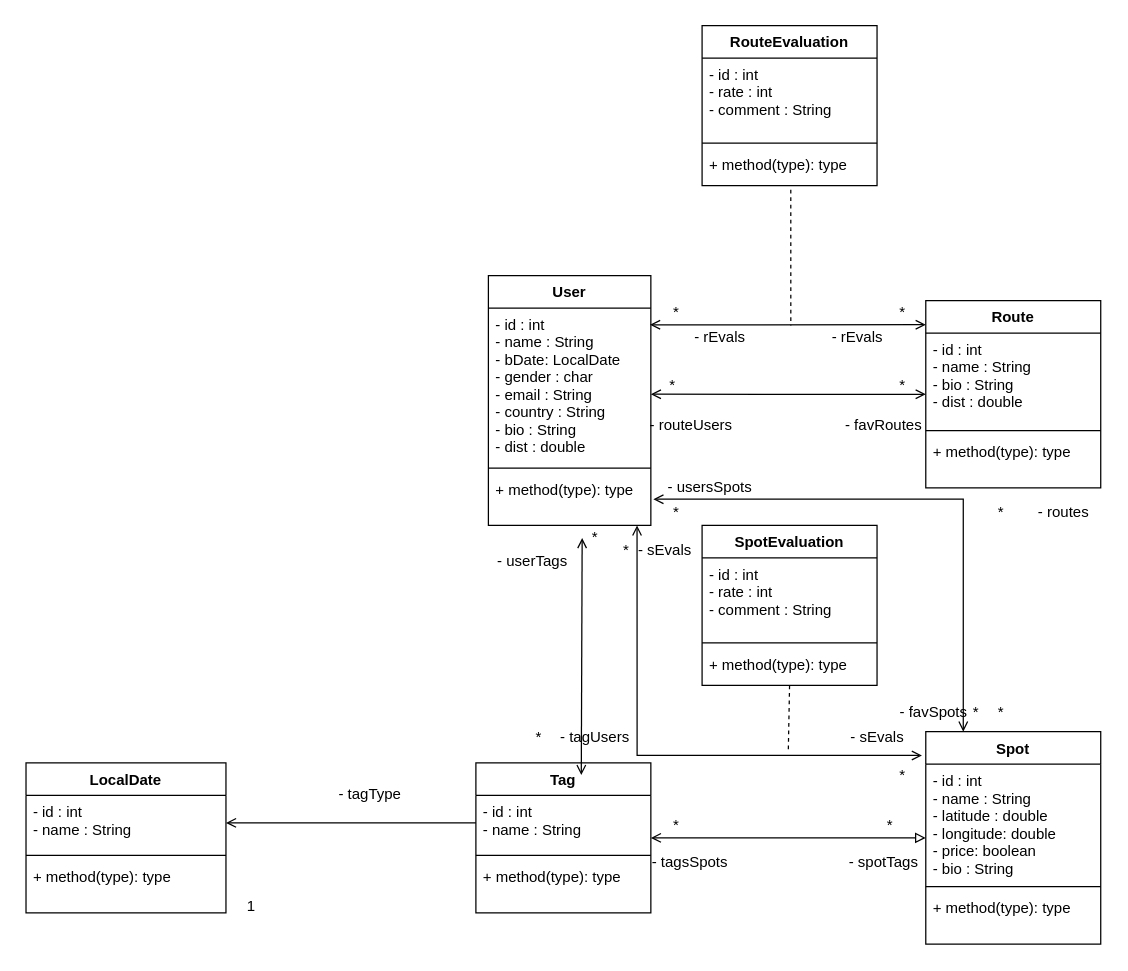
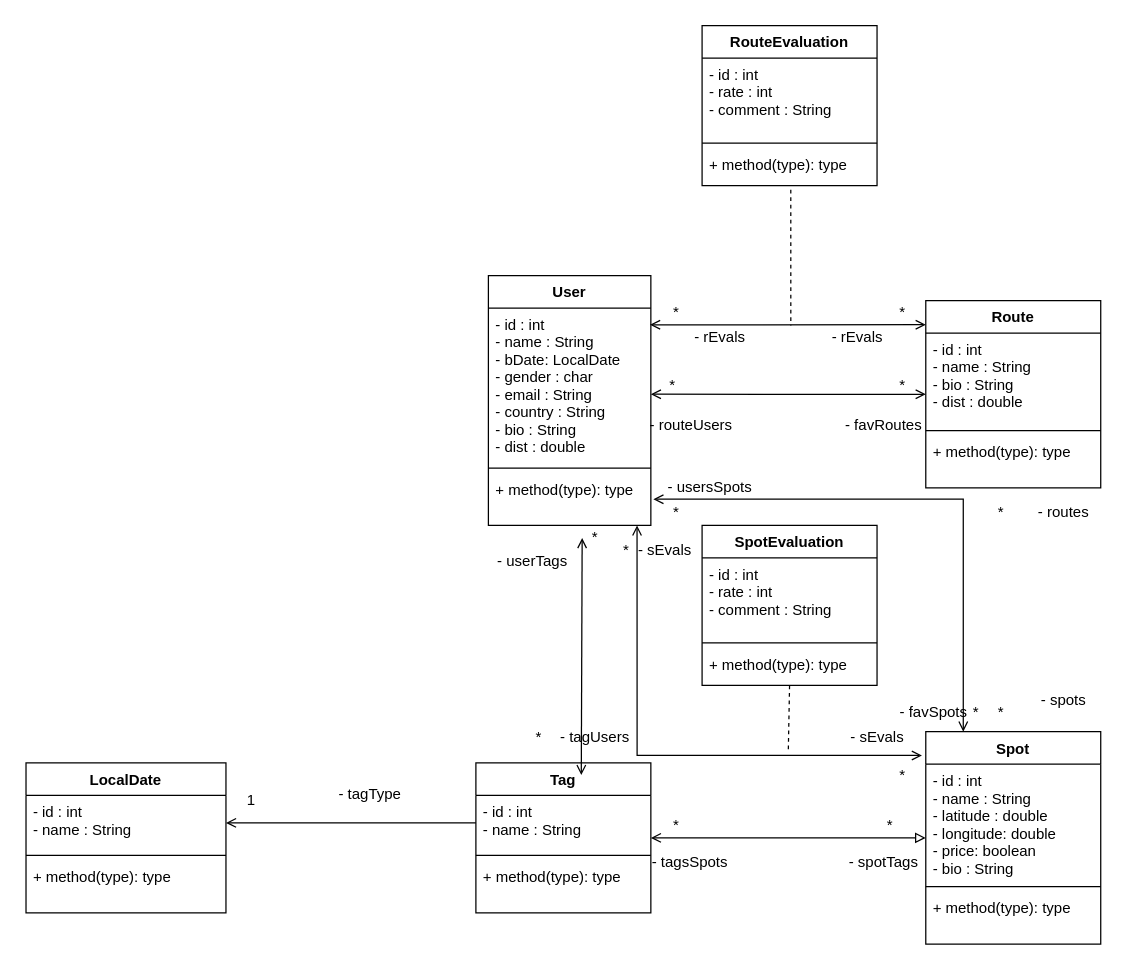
none -> (1063, 701)
(251, 907) -> (251, 801)
